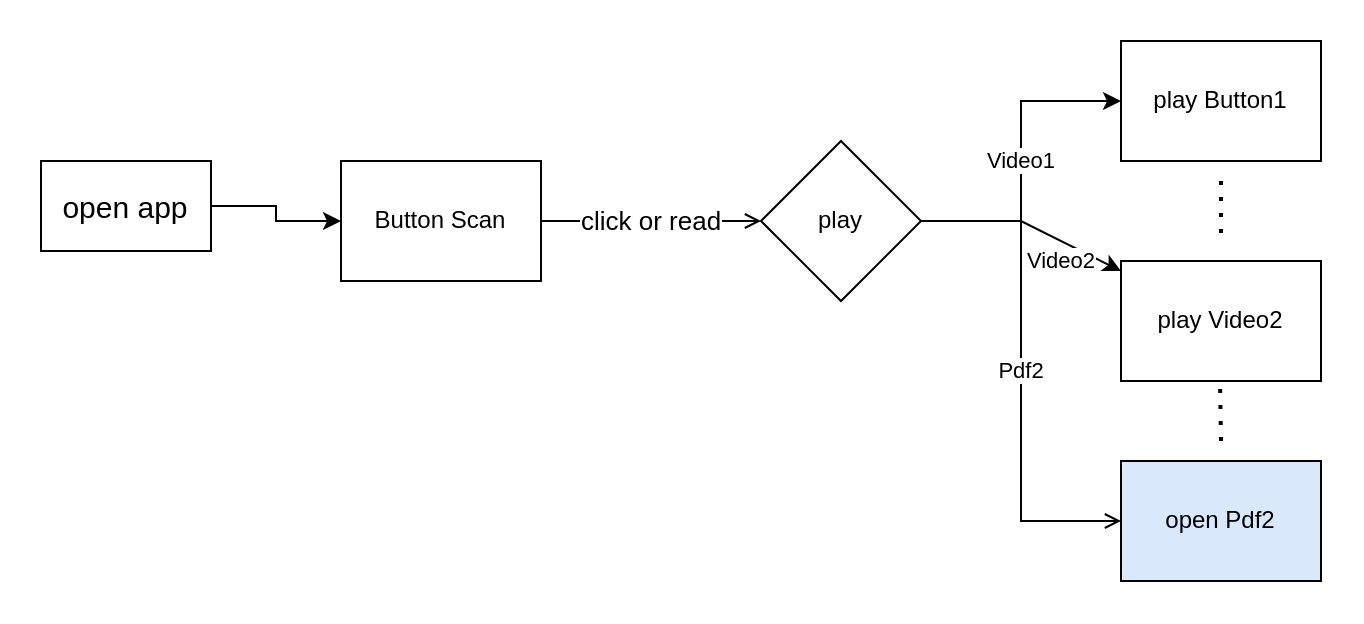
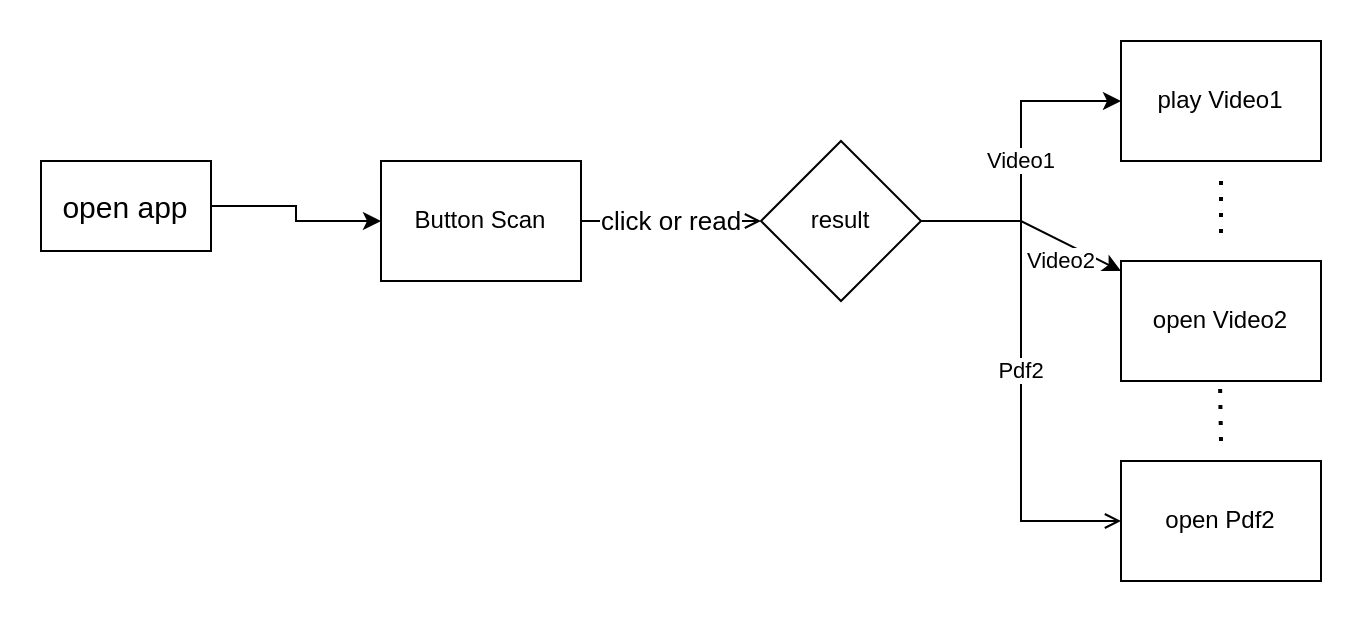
(1221, 101) -> (1221, 101)
(441, 221) -> (481, 221)
(841, 221) -> (841, 221)
(1221, 321) -> (1221, 321)
(1221, 521) -> (1221, 521)
